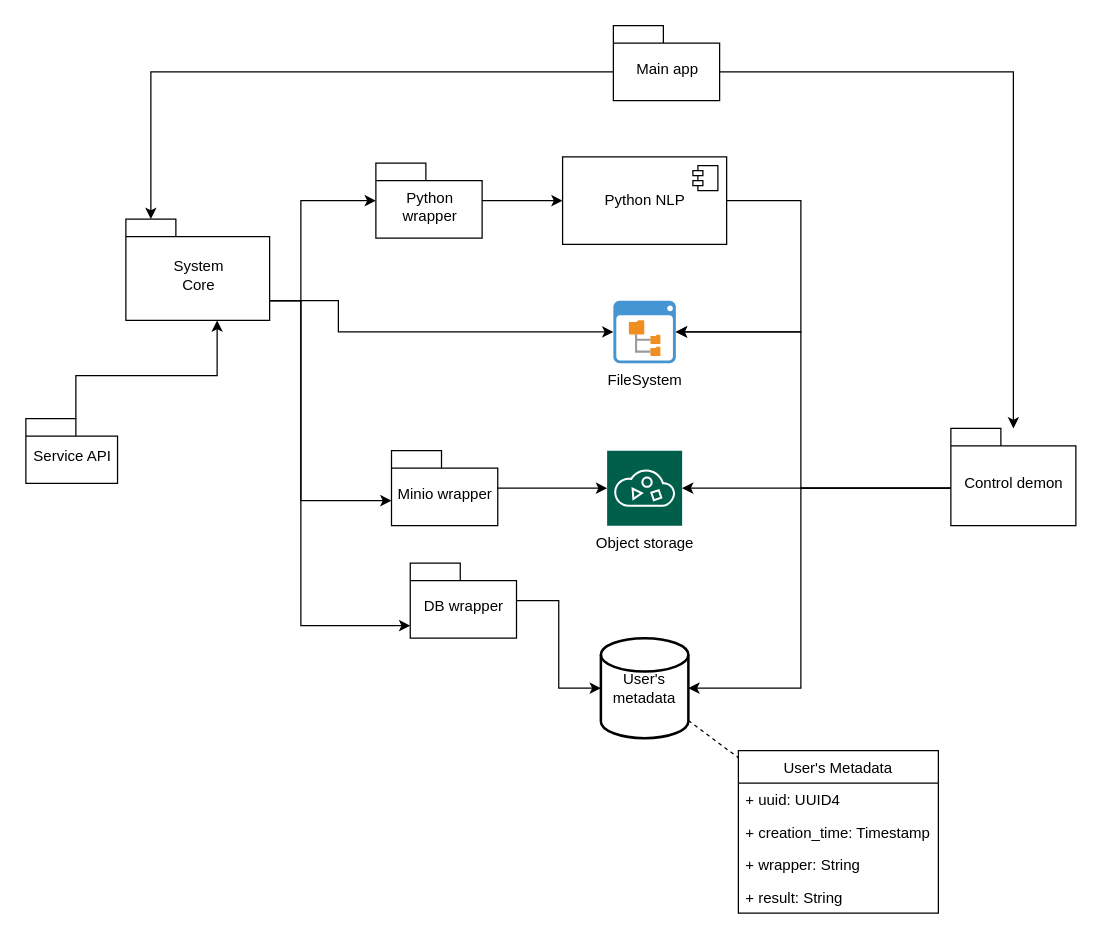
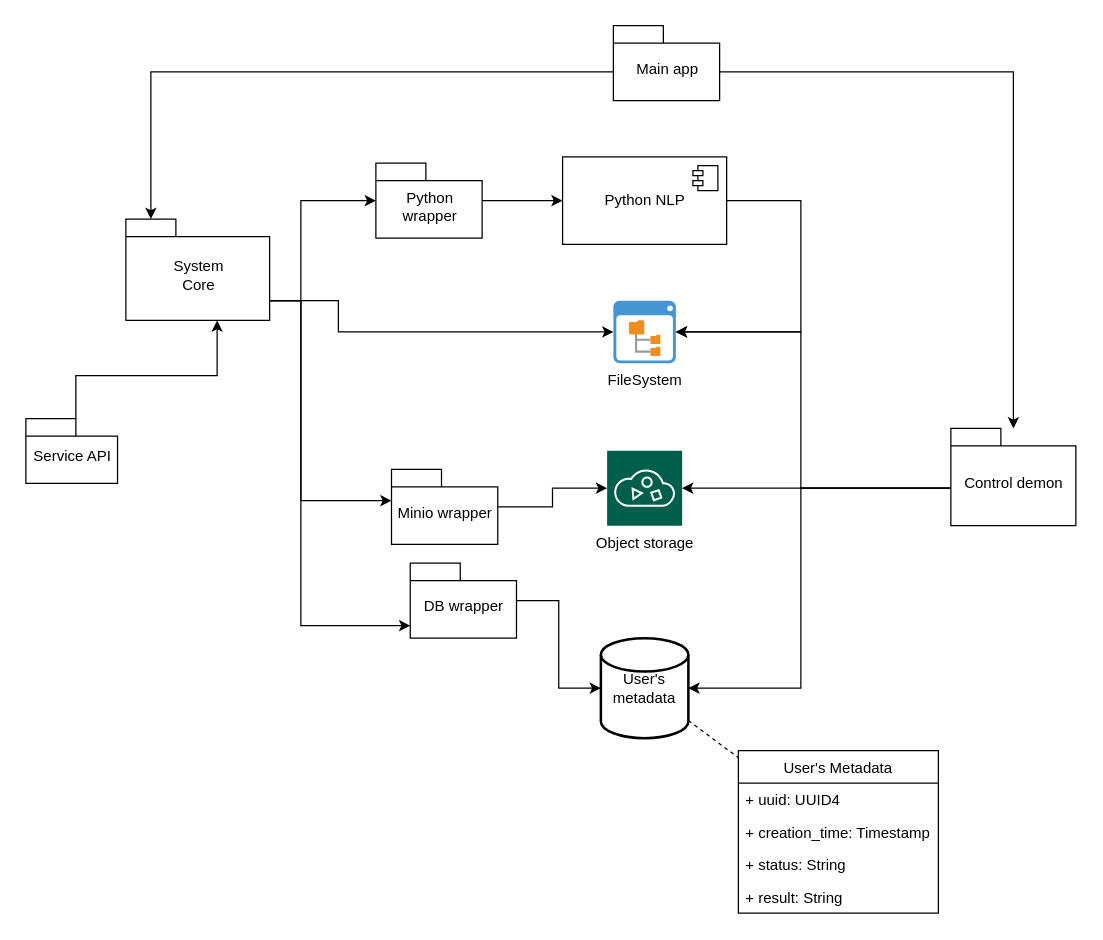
(444, 488) -> (444, 507)
(809, 865) -> (804, 865)
